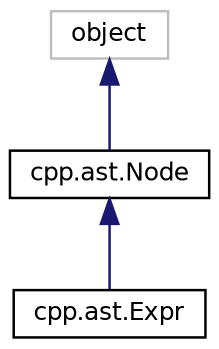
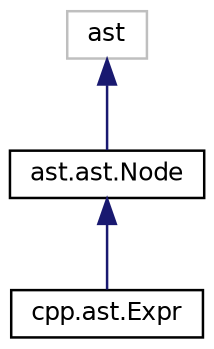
(110, 35) -> (107, 35)
(110, 174) -> (107, 174)
